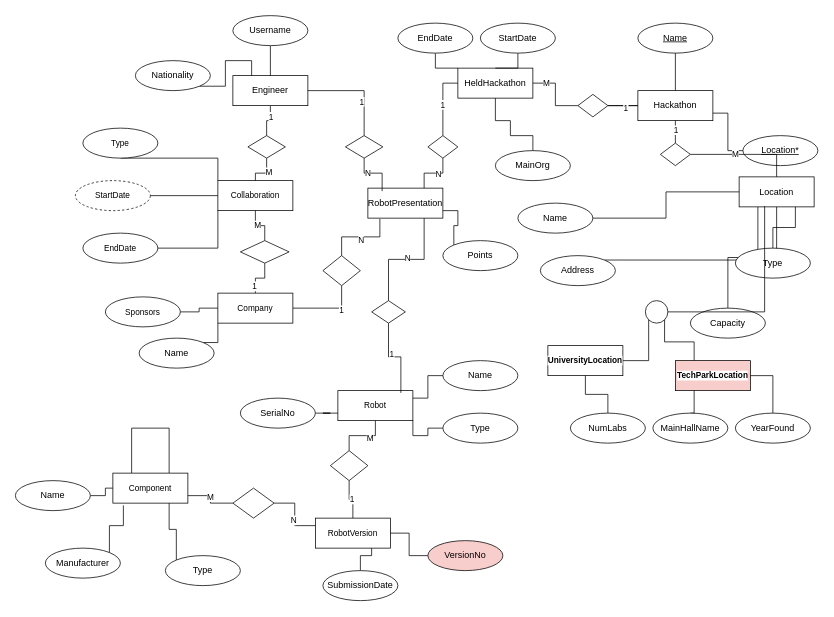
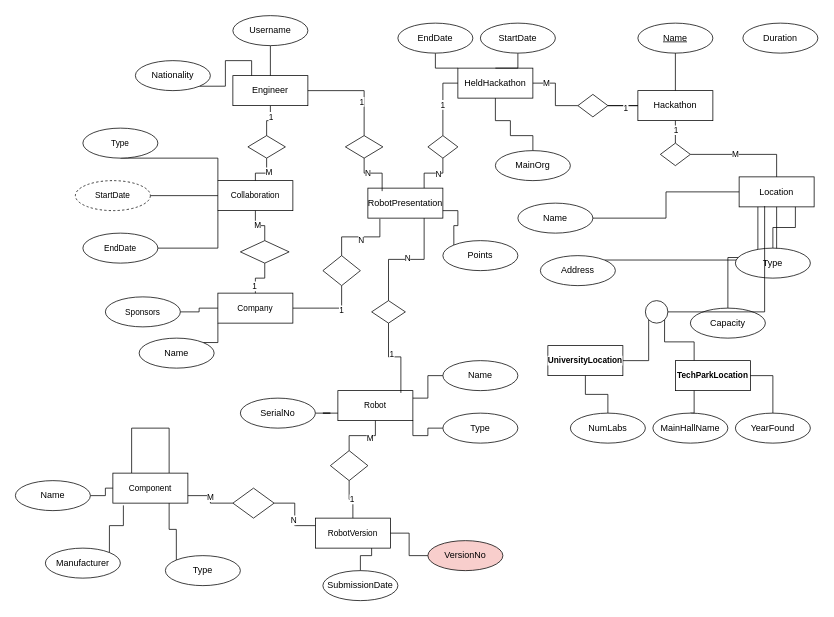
none -> (780, 38)
(728, 132) -> none
(780, 150) -> none
(713, 375) -> (713, 375)
